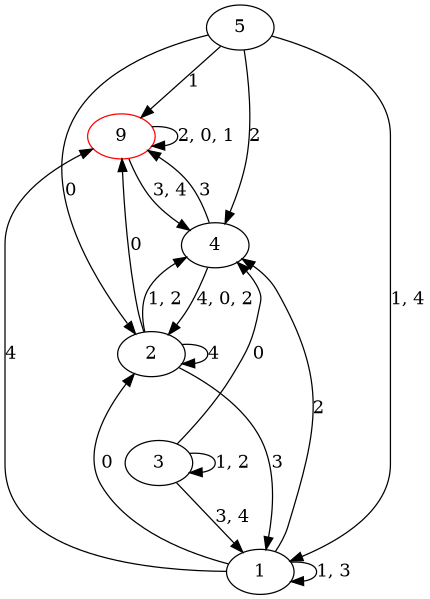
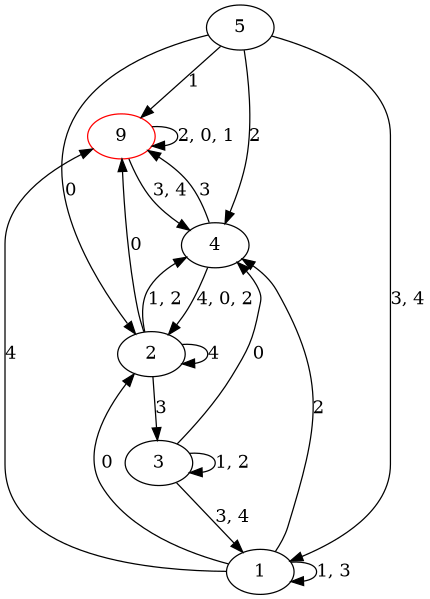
(408, 300) -> (408, 300)
(258, 435) -> (155, 402)
